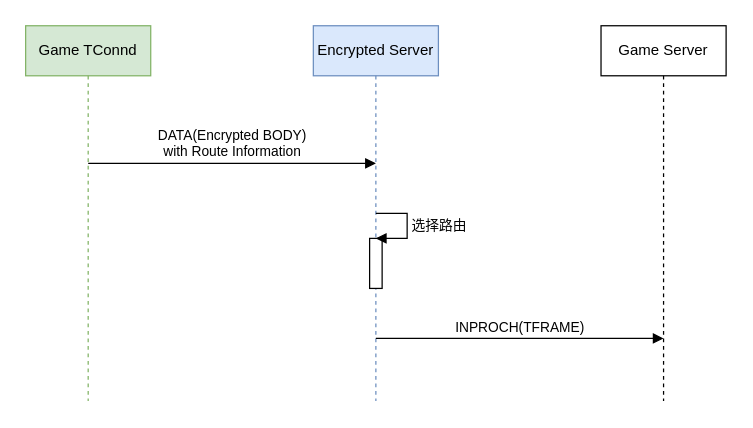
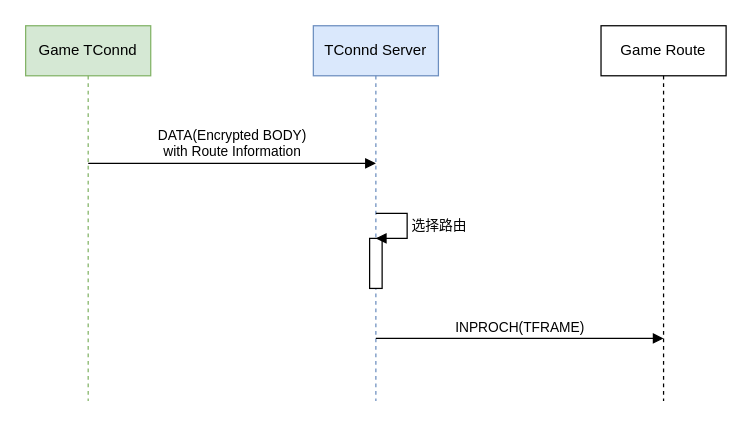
(376, 51) -> (376, 51)
(663, 51) -> (663, 51)
